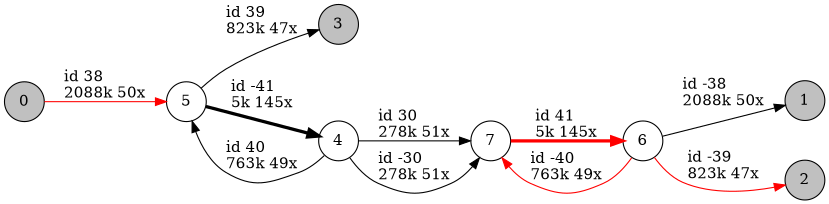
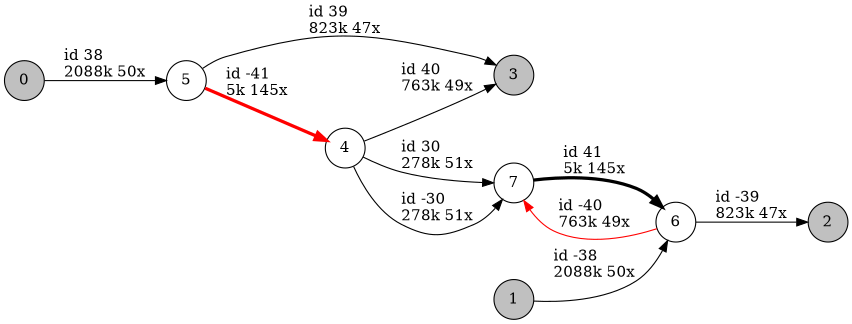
(100, 102) -> (100, 81)
(257, 120) -> (261, 112)
(719, 122) -> (606, 294)
(561, 141) -> (596, 179)
(252, 182) -> (425, 116)
(709, 190) -> (746, 222)
